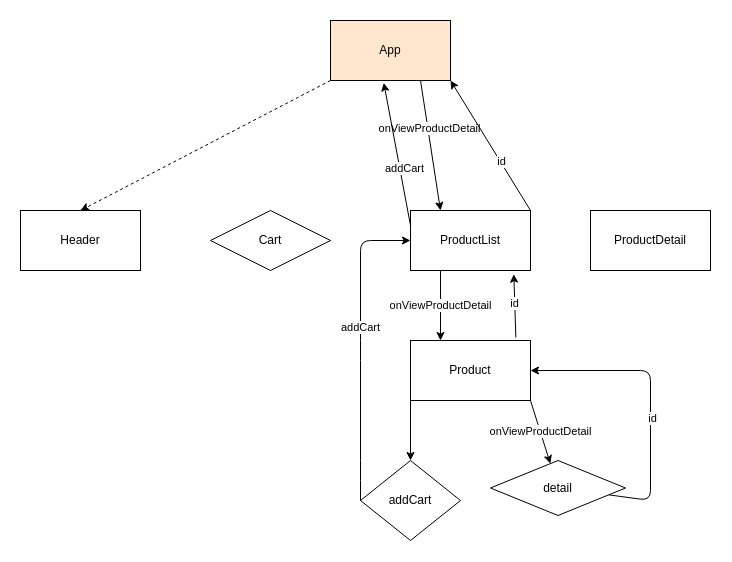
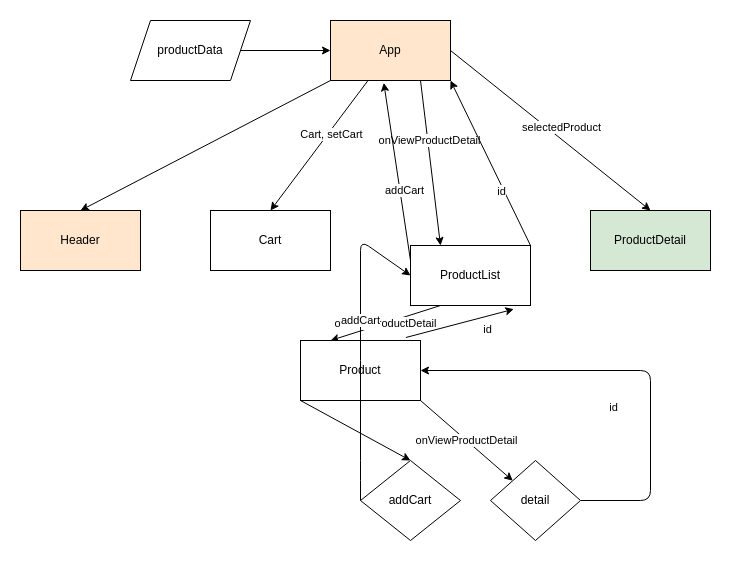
none -> (191, 51)
none -> (282, 51)
none -> (548, 128)
none -> (321, 143)
(207, 145) -> (207, 145)
(81, 241) -> (81, 241)
(271, 241) -> (271, 241)
(471, 241) -> (471, 276)
(651, 241) -> (651, 241)
(471, 371) -> (361, 371)
(558, 488) -> (536, 501)
